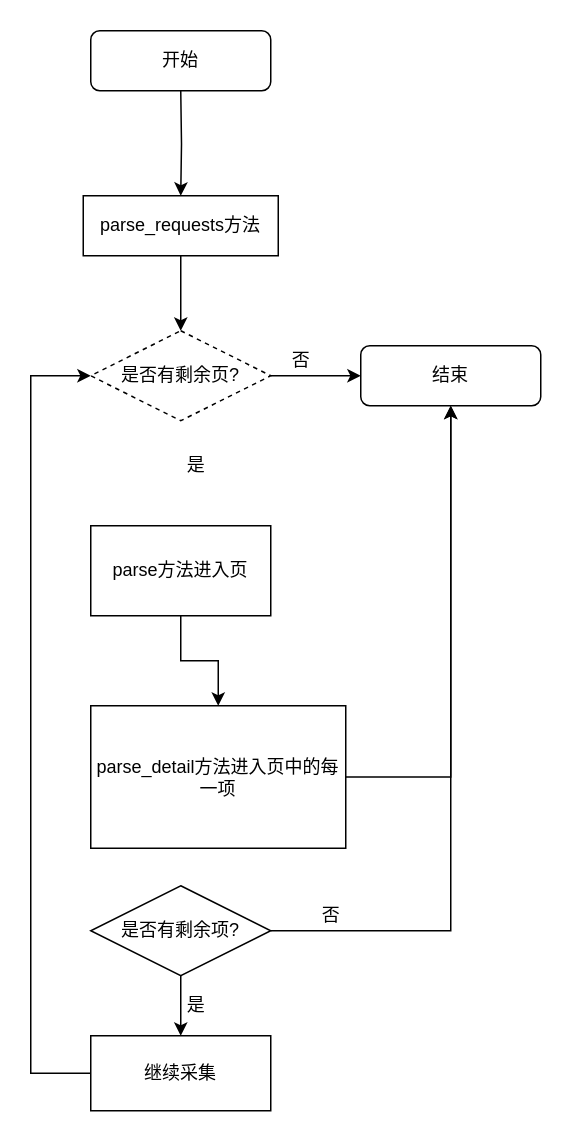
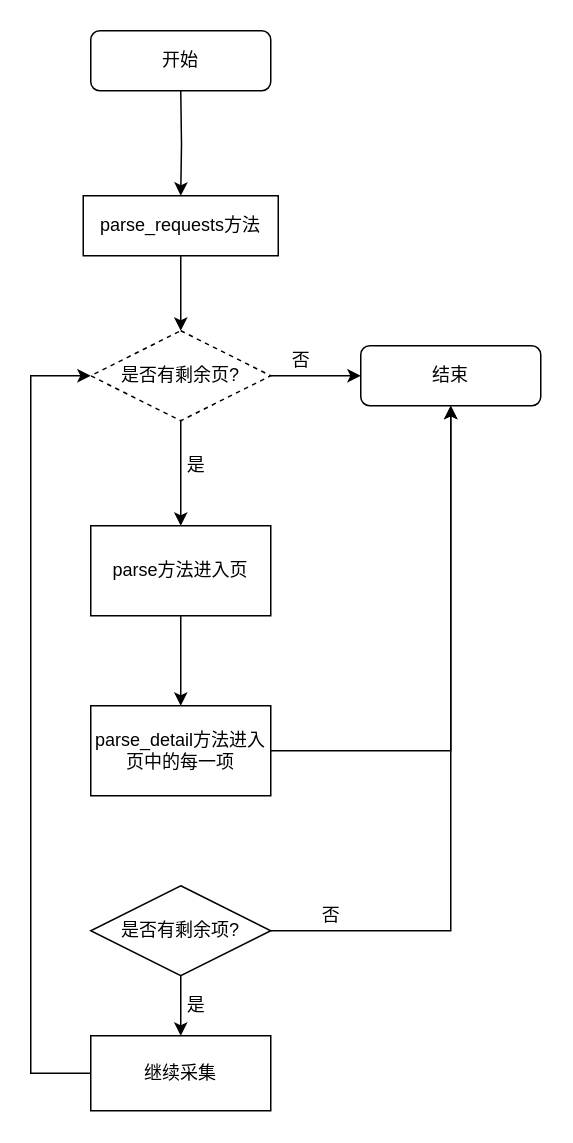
none -> (181, 468)
(218, 777) -> (181, 751)
